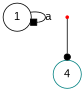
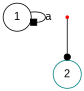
(67, 74) -> (67, 74)
